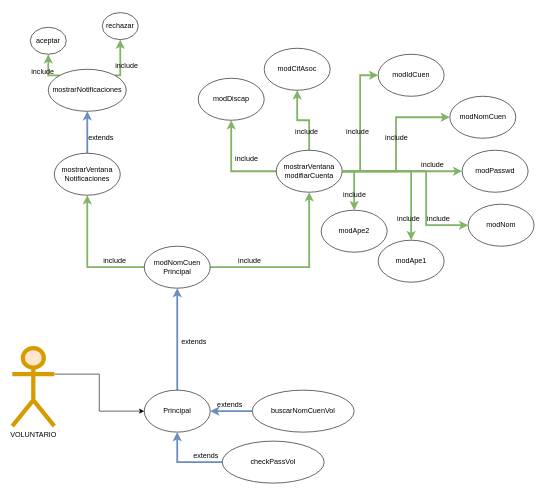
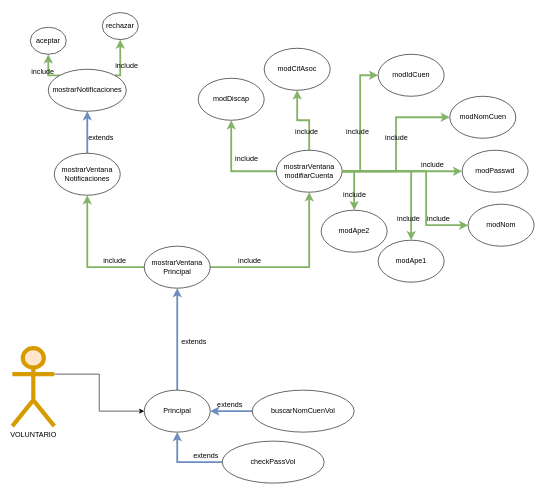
(177, 267) -> (177, 267)
